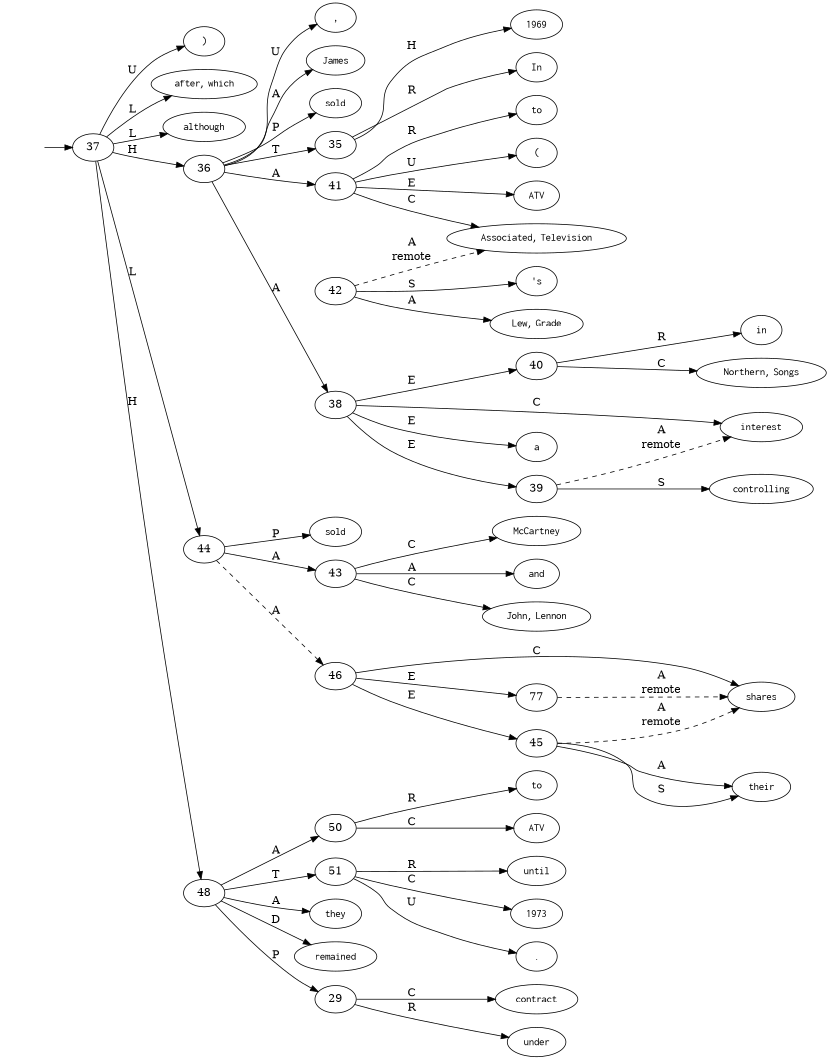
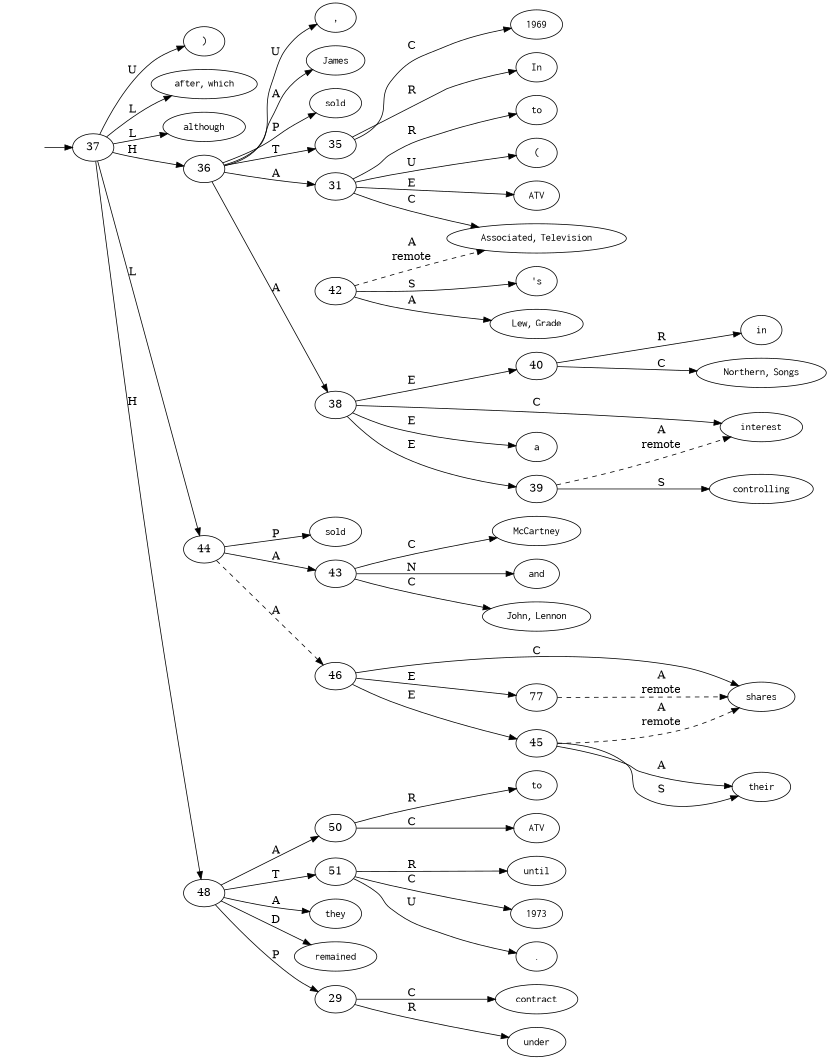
(412, 46) -> (412, 46)
(336, 186) -> (336, 186)
(412, 568) -> (412, 568)
